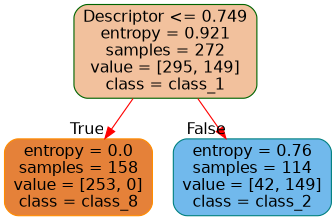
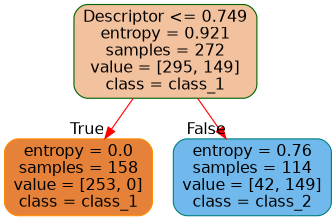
(78, 177) -> (78, 177)
